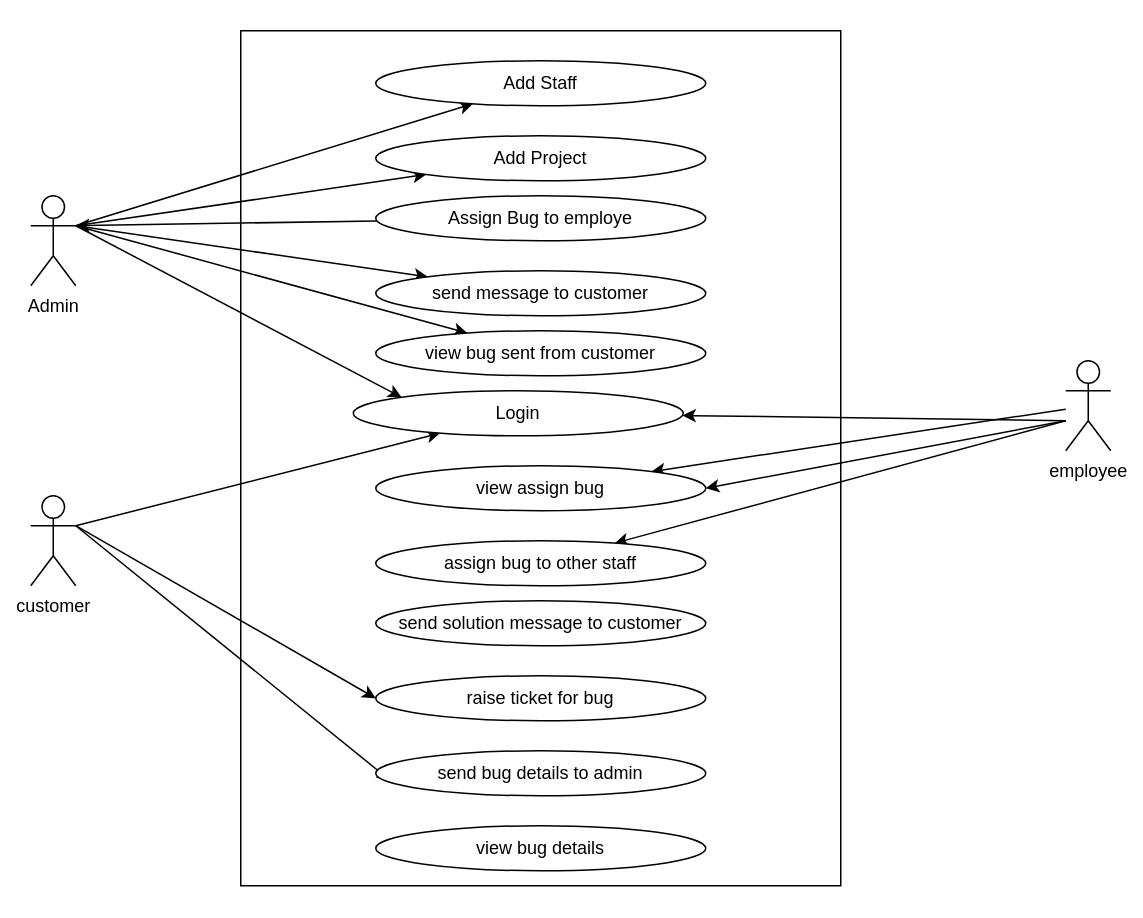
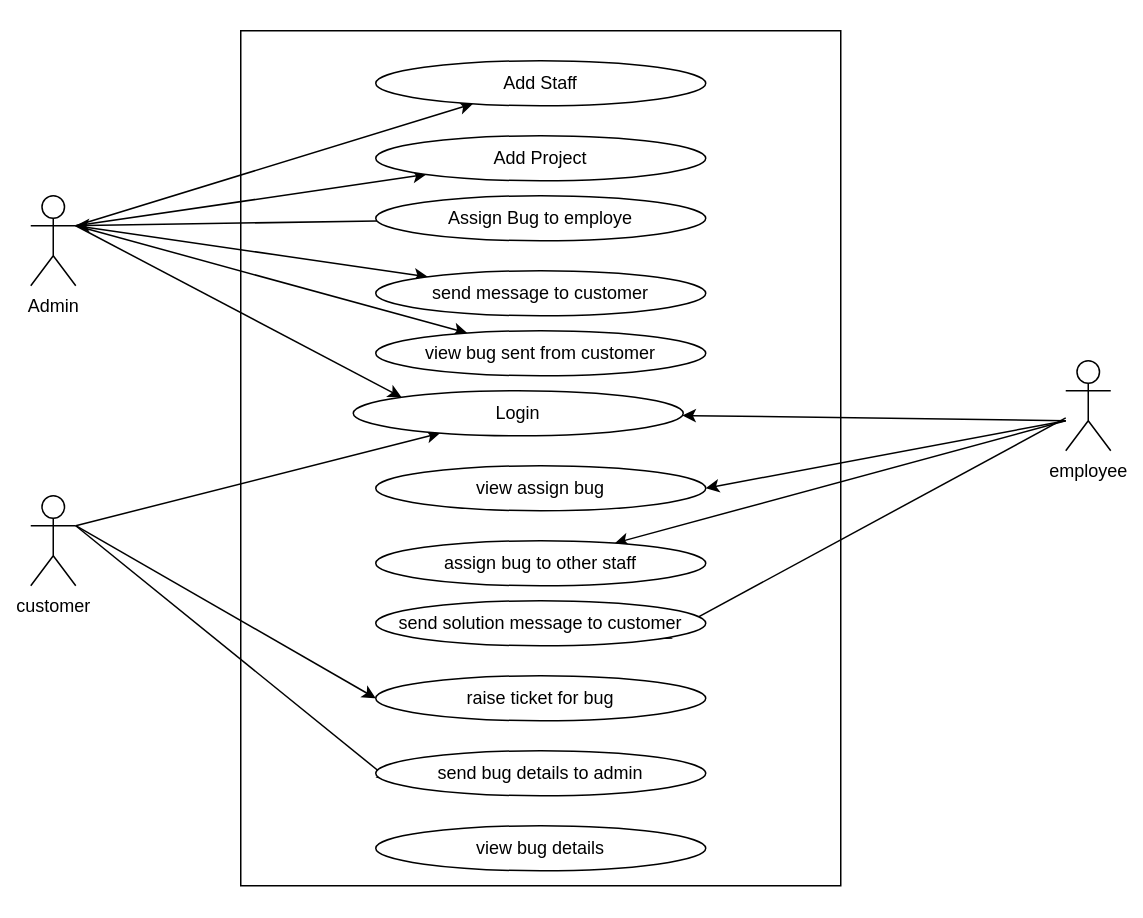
(825, 445) -> (875, 521)
